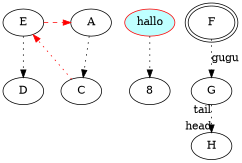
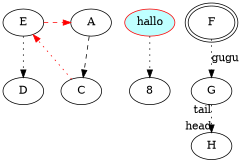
(87, 53) -> (87, 53)
